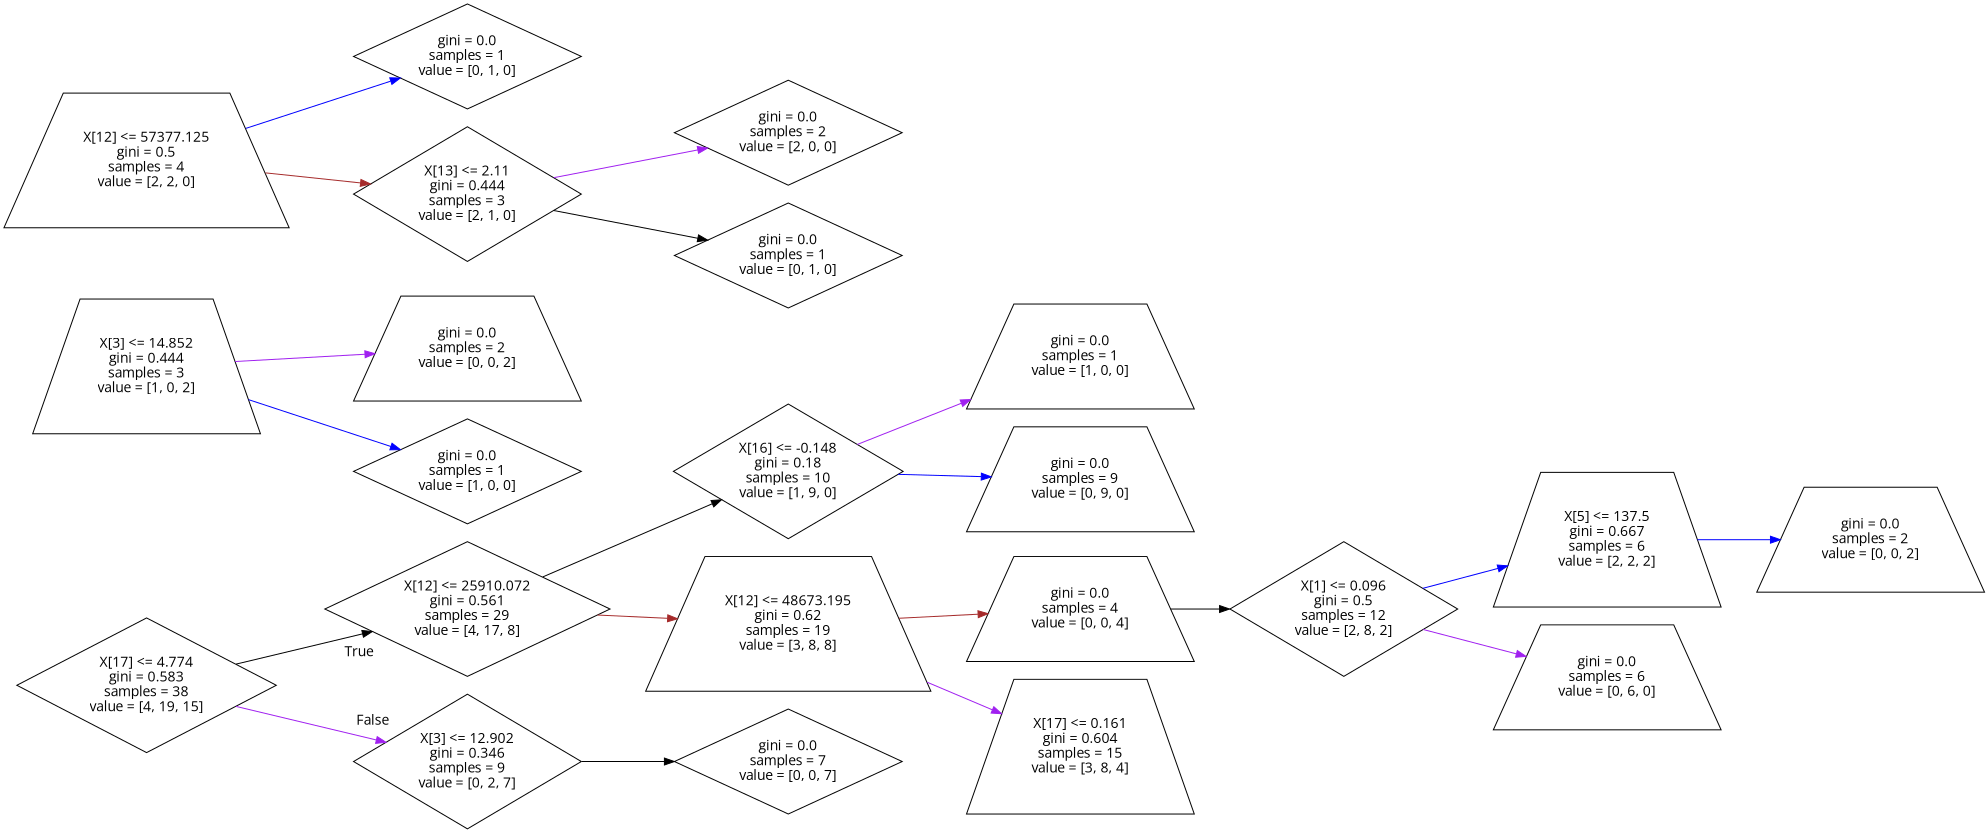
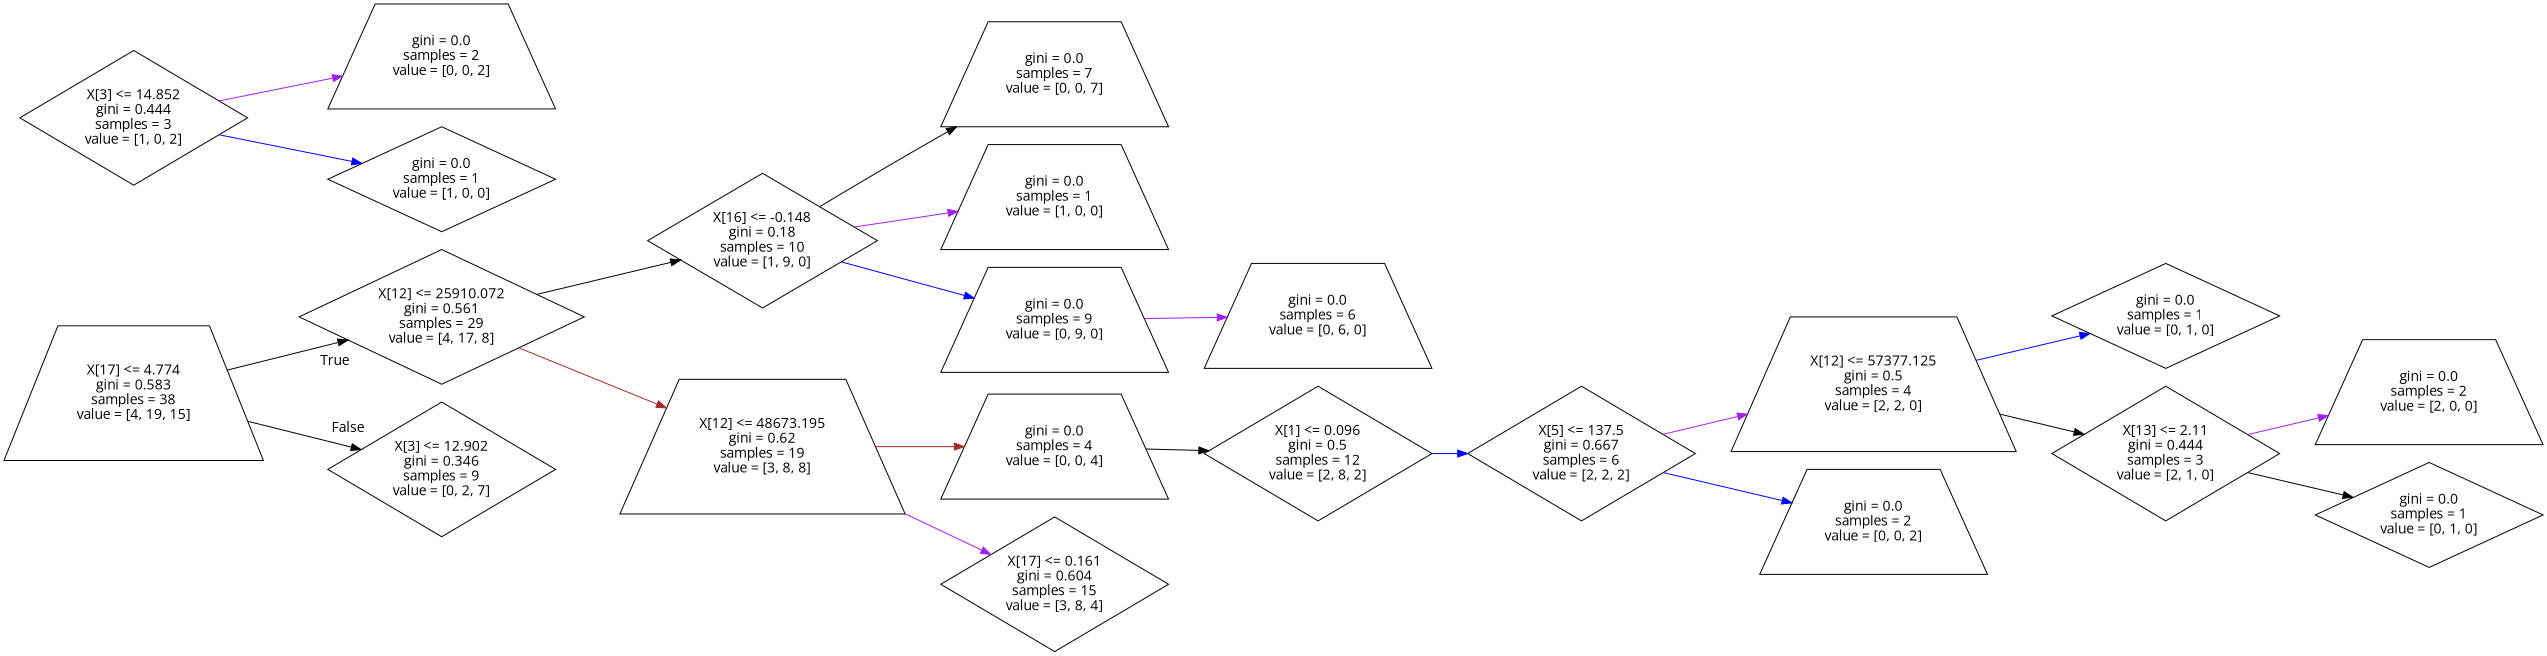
(788, 133) -> (2429, 392)
(313, 178) -> (2037, 423)
(147, 366) -> (134, 118)
none -> (1700, 425)
(1607, 540) -> (1581, 454)
(1470, 642) -> (1181, 318)
(147, 685) -> (134, 393)
(306, 723) -> (299, 434)
(1080, 747) -> (1055, 584)
(623, 762) -> (884, 169)
(788, 762) -> (1055, 74)
